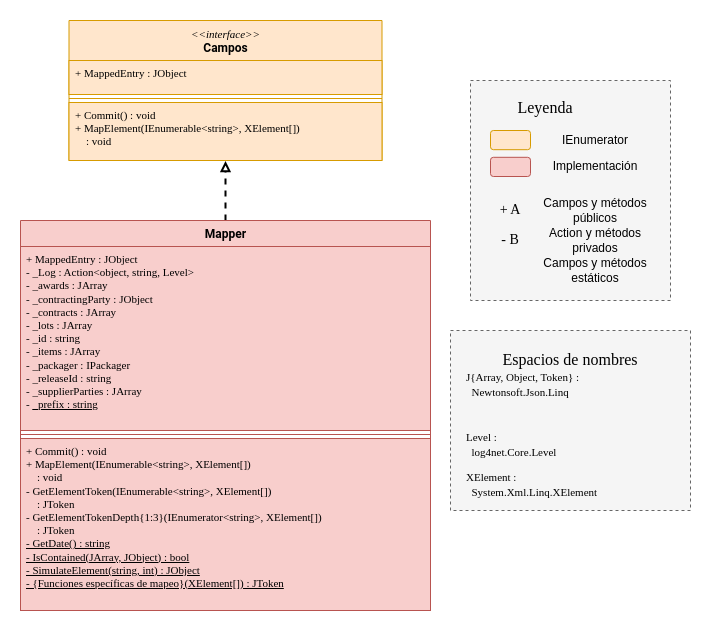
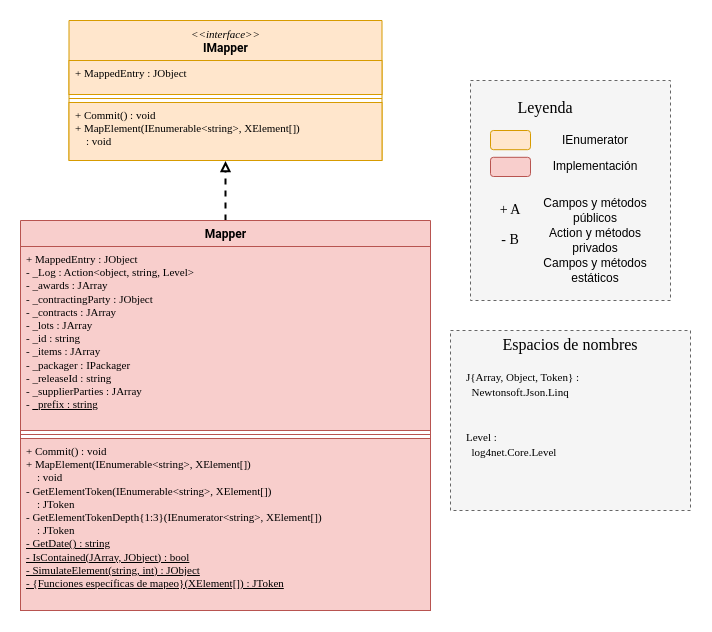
(226, 42) -> (226, 42)
(571, 357) -> (571, 342)
(558, 485) -> none
